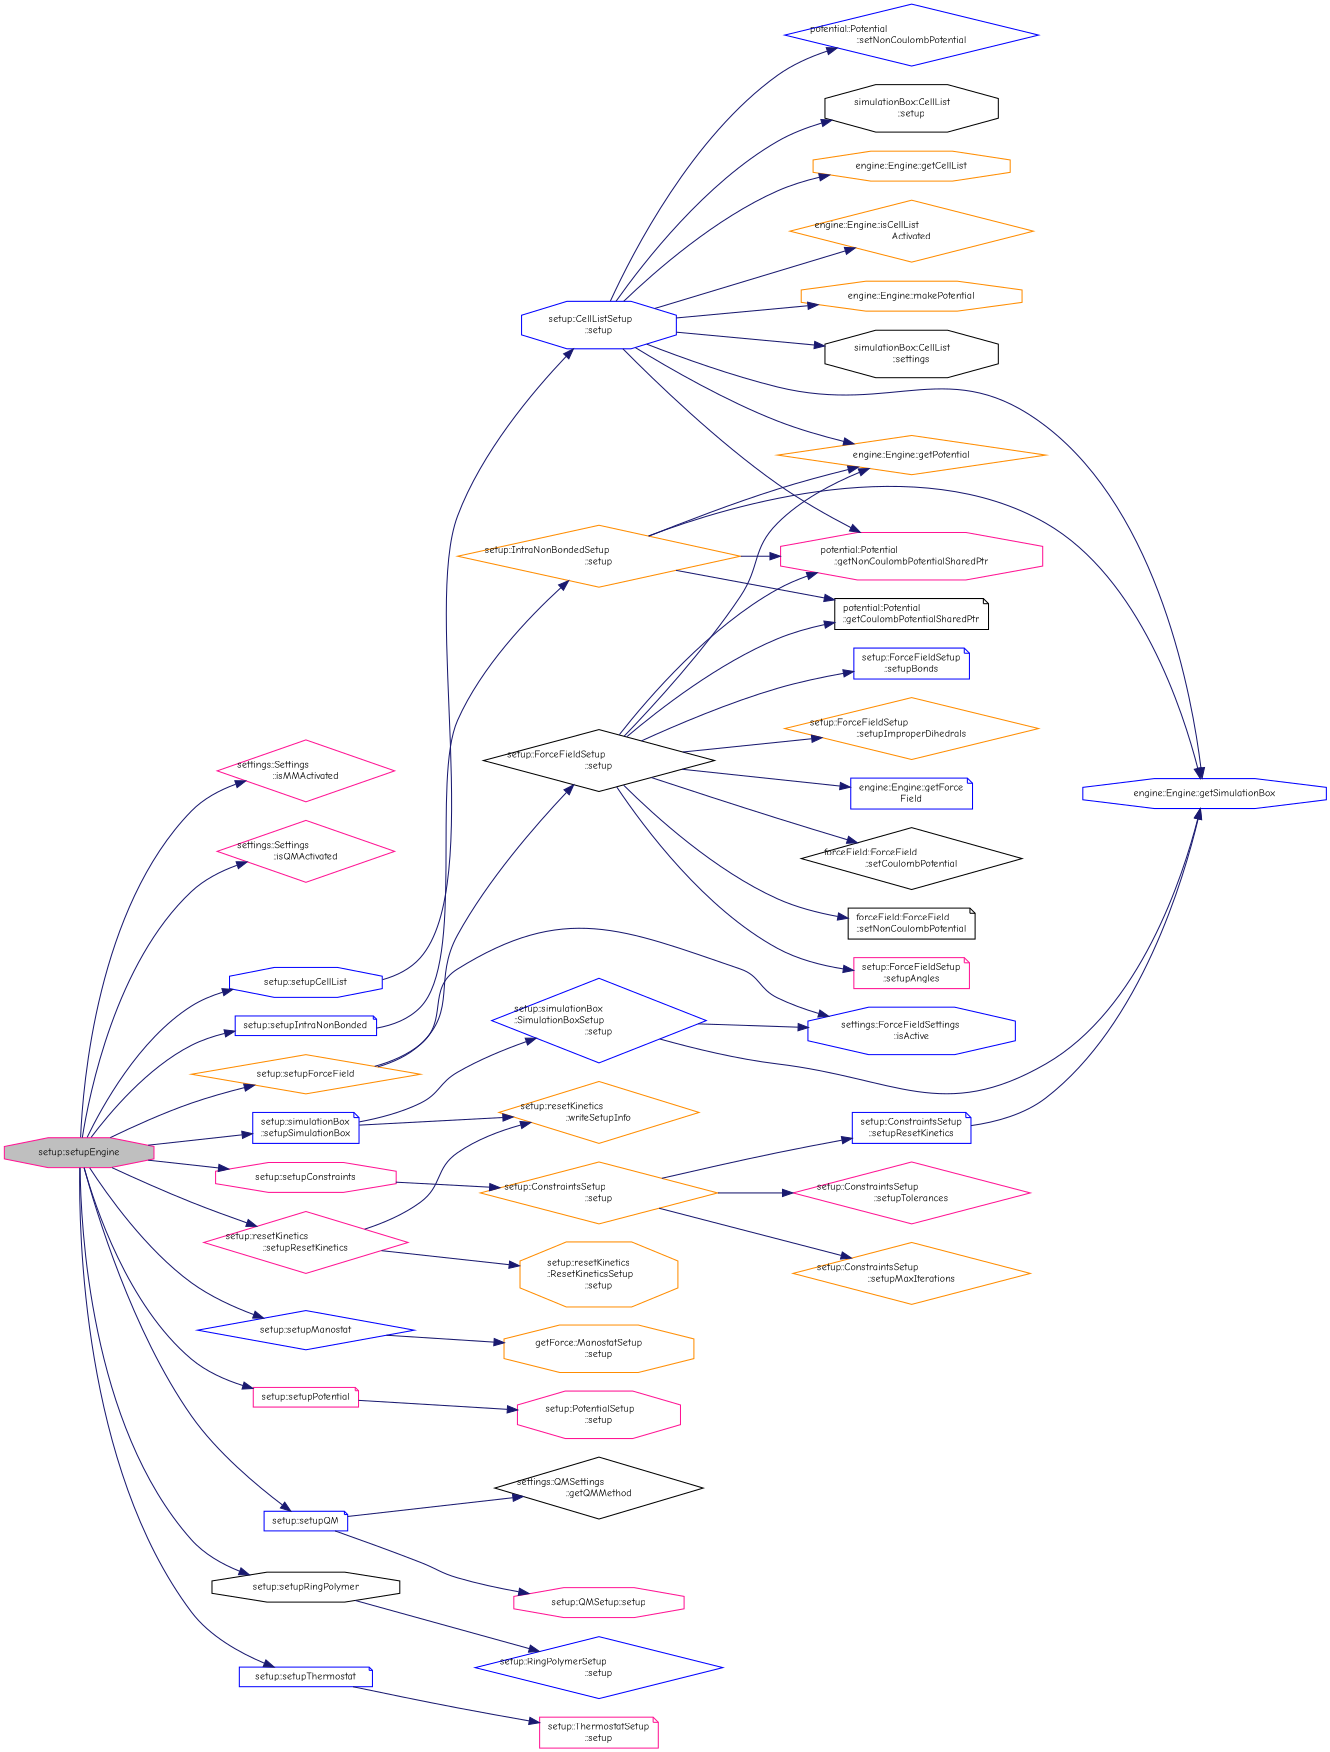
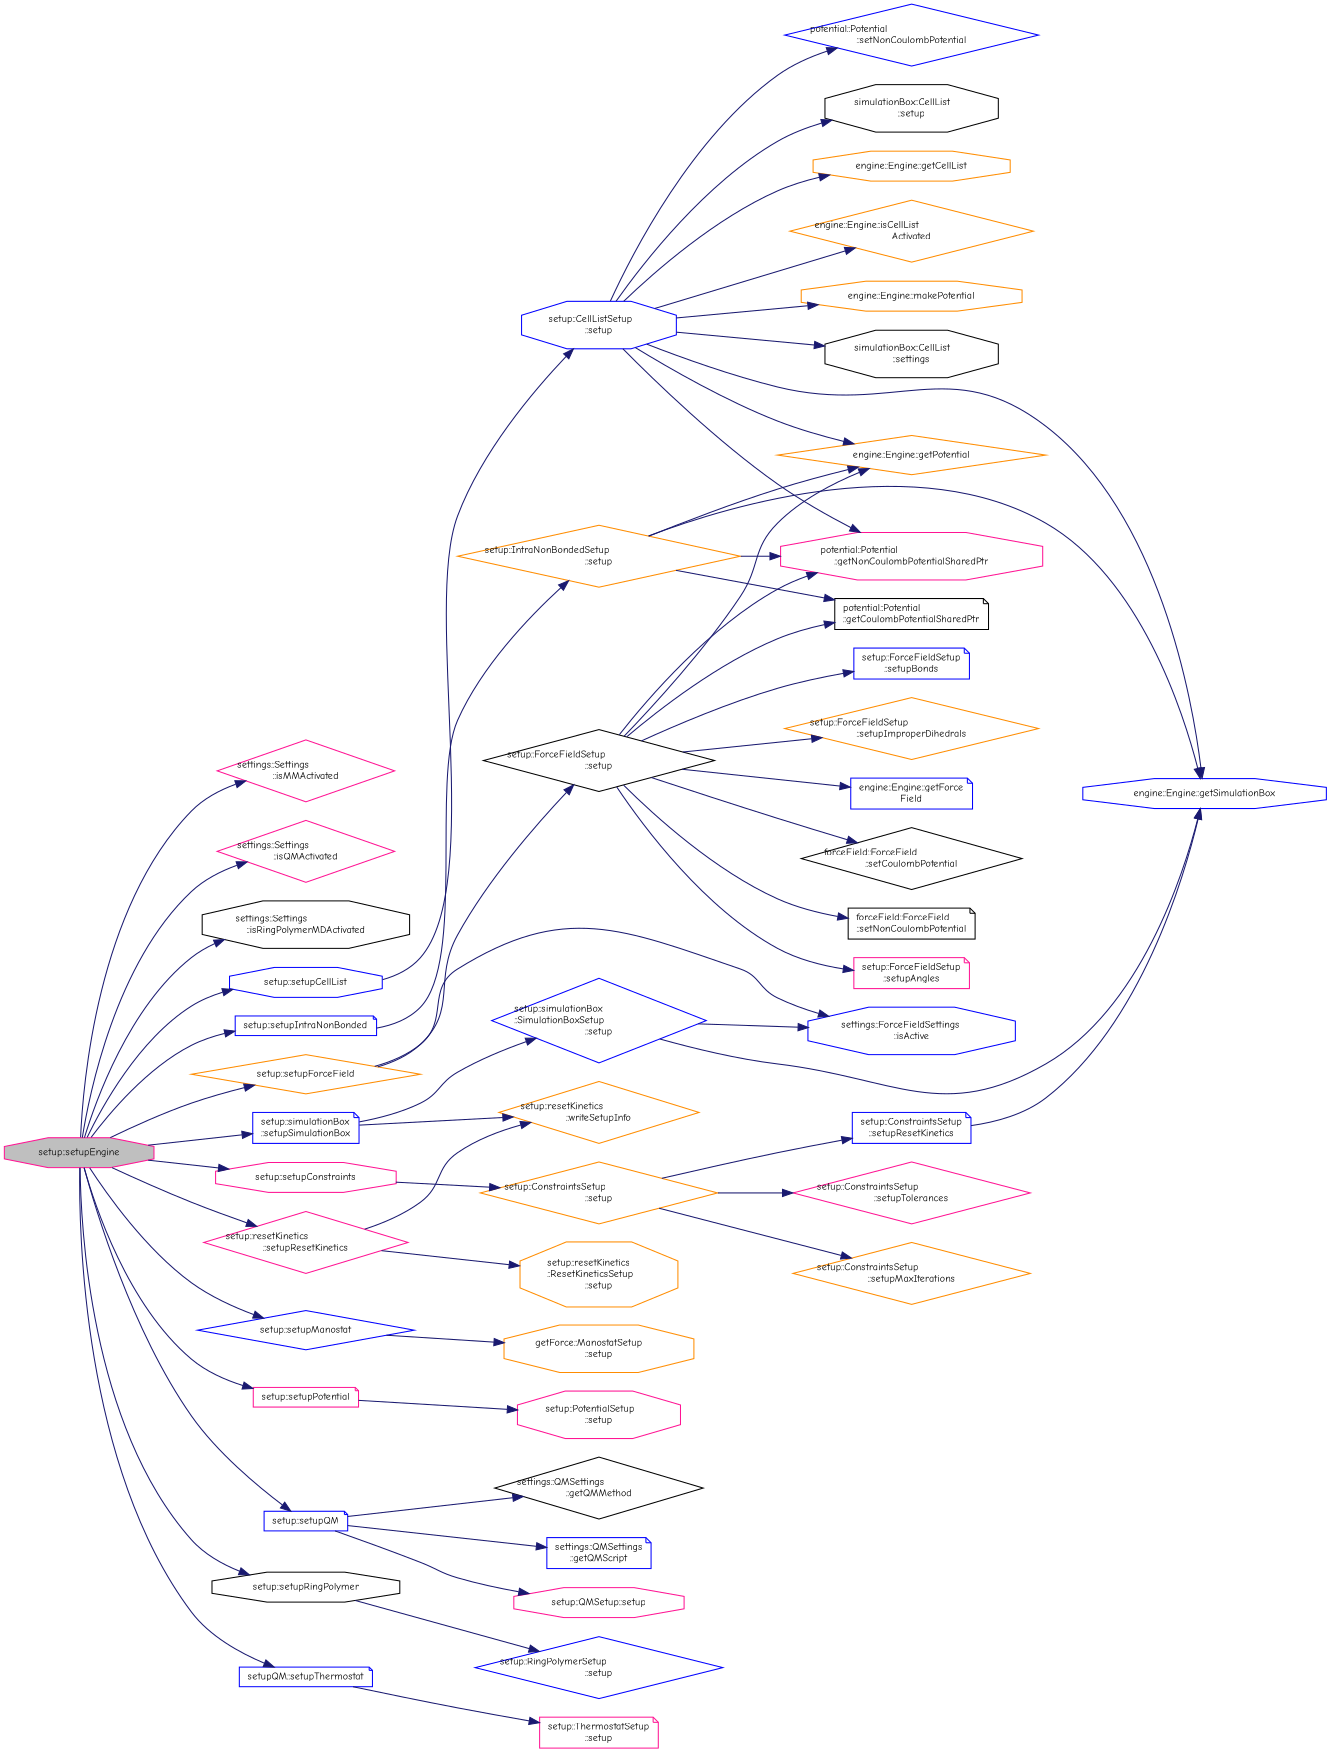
none -> (306, 925)
none -> (599, 1553)
(306, 1677) -> (306, 1677)
